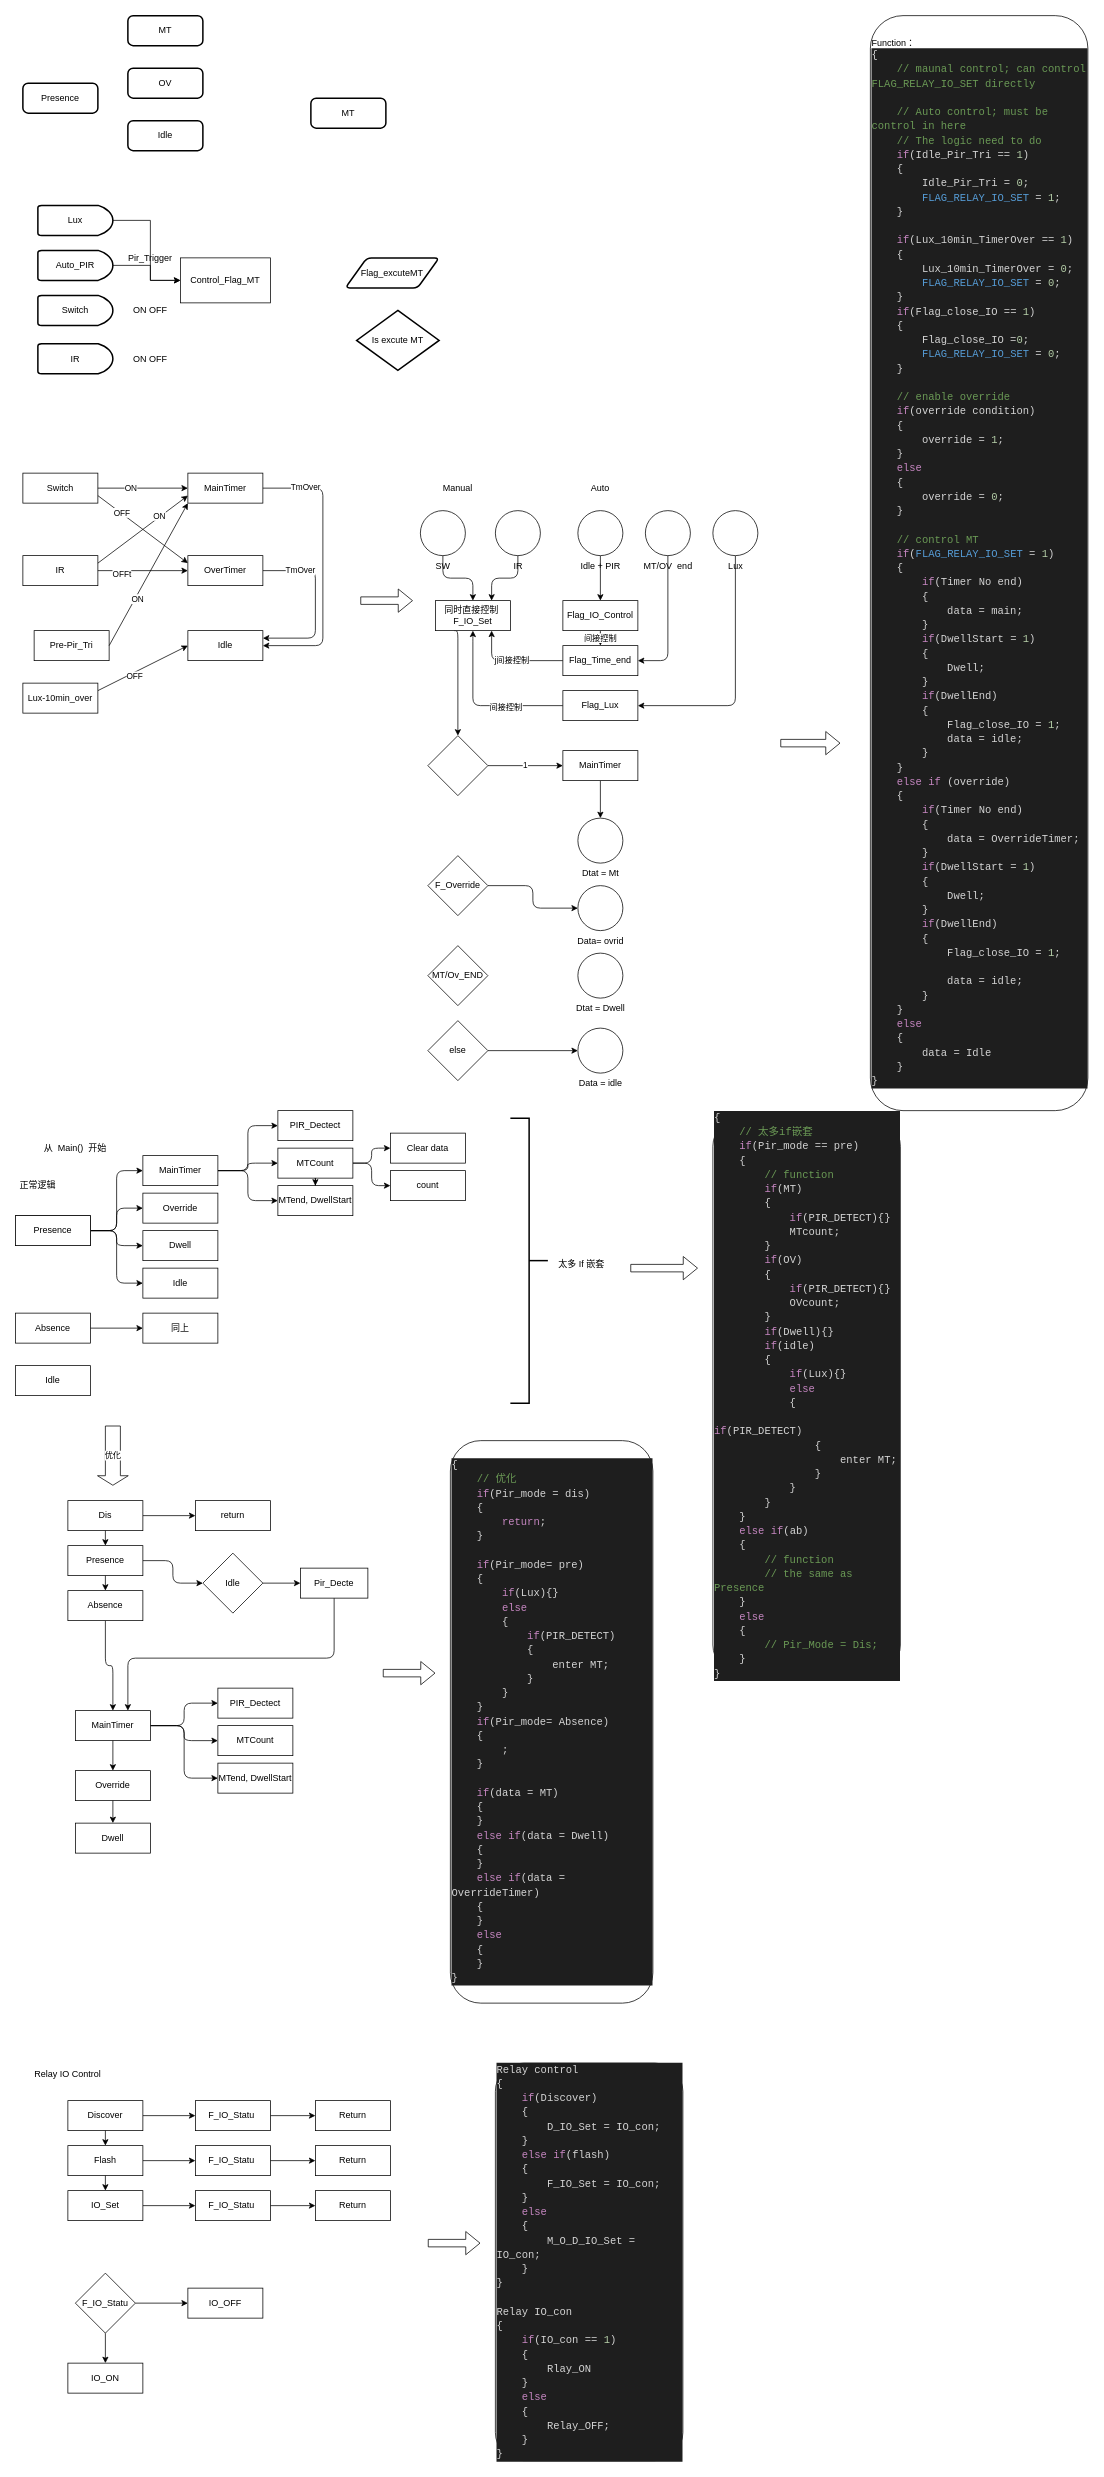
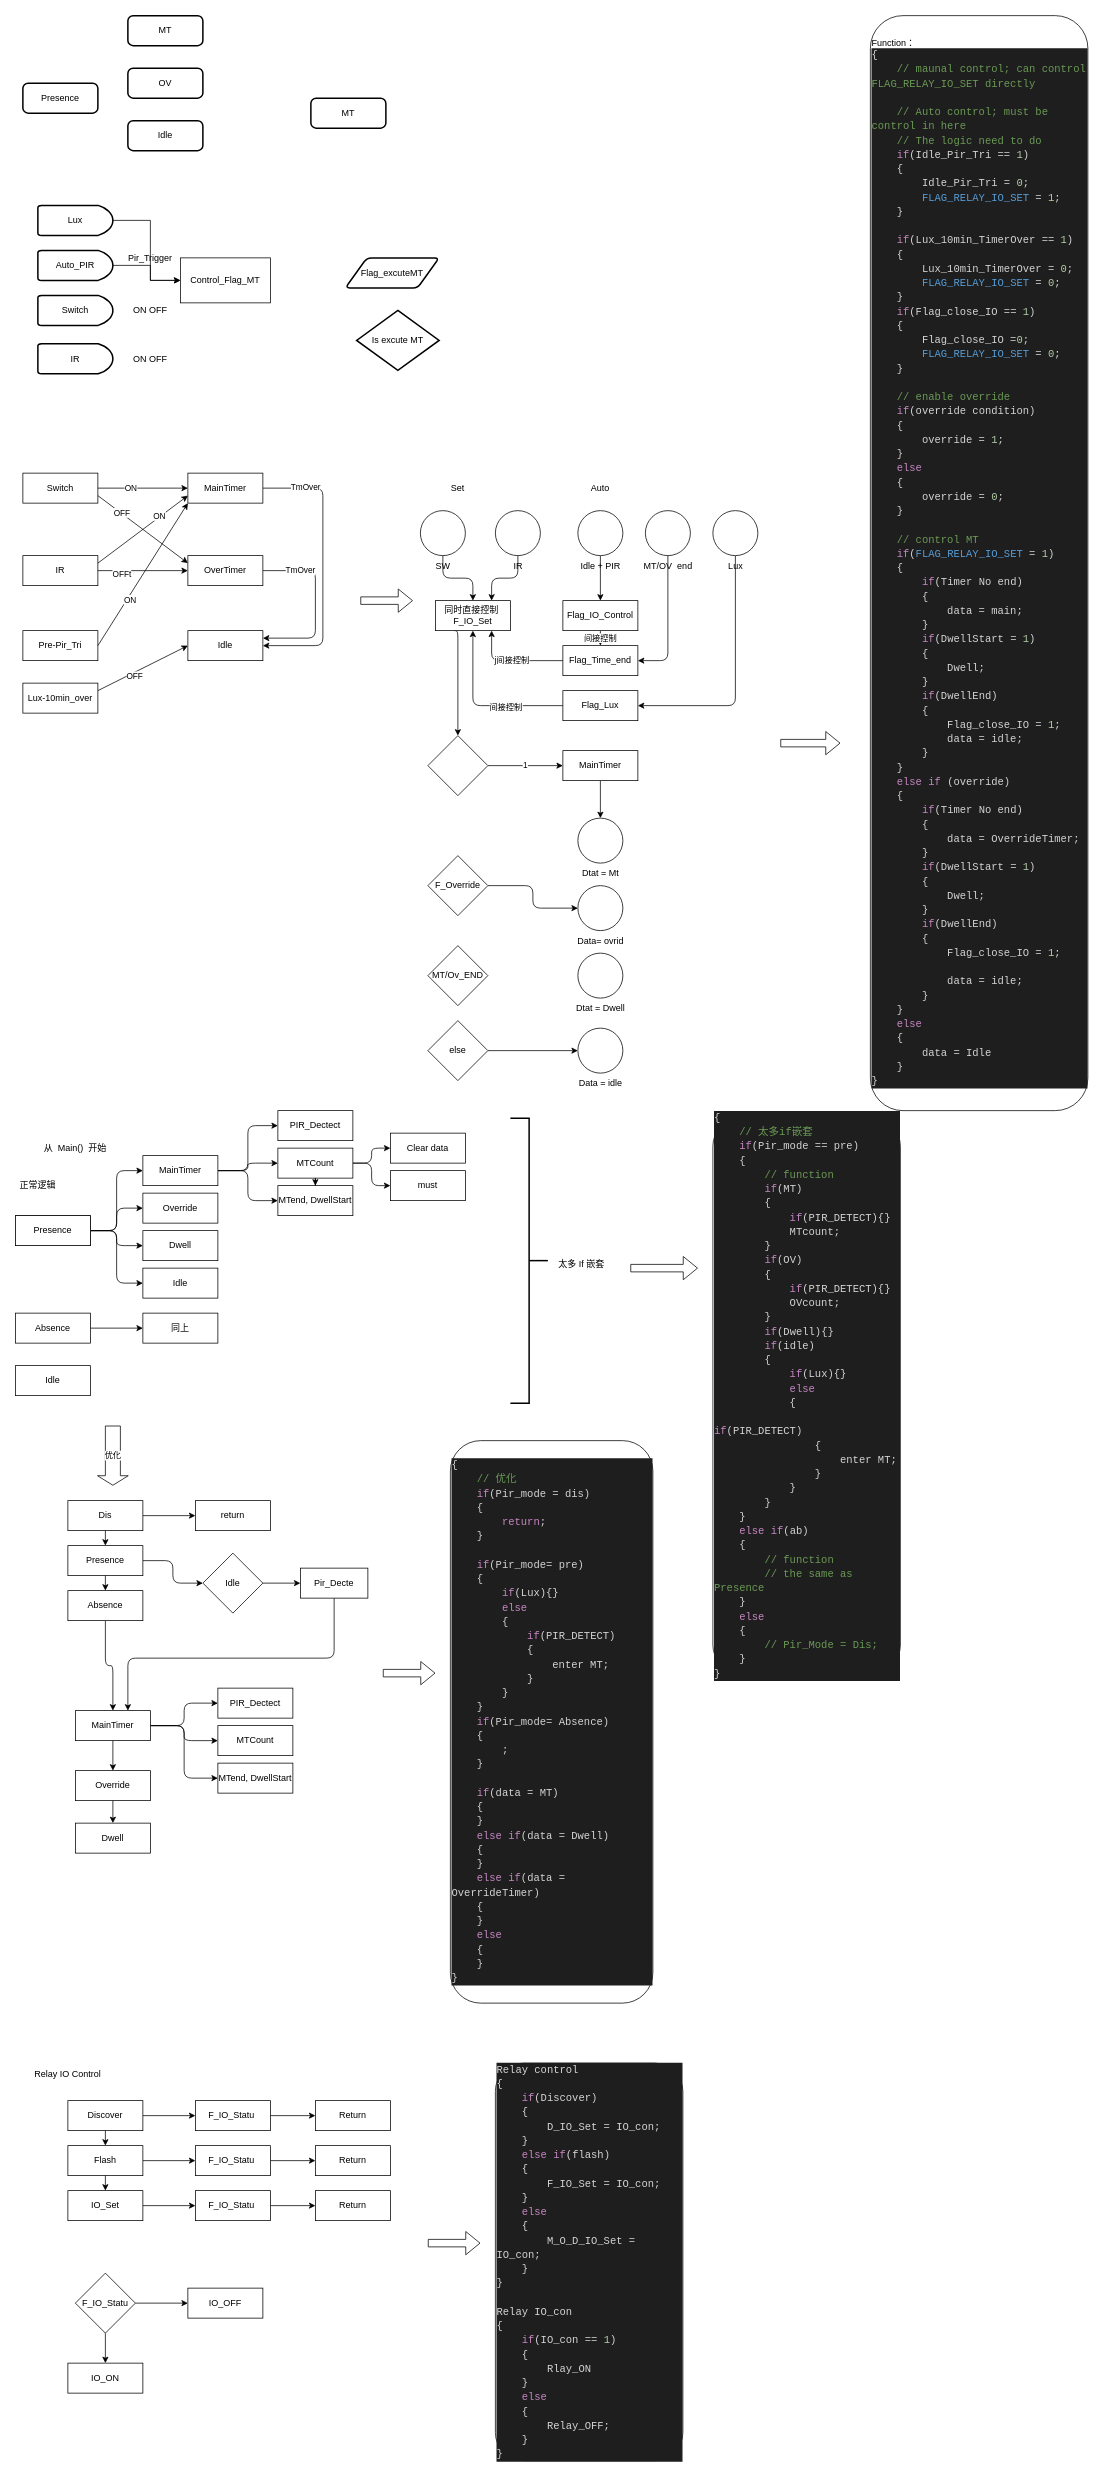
(458, 488) -> (458, 488)
(72, 645) -> (60, 645)
(428, 1185) -> (428, 1185)
